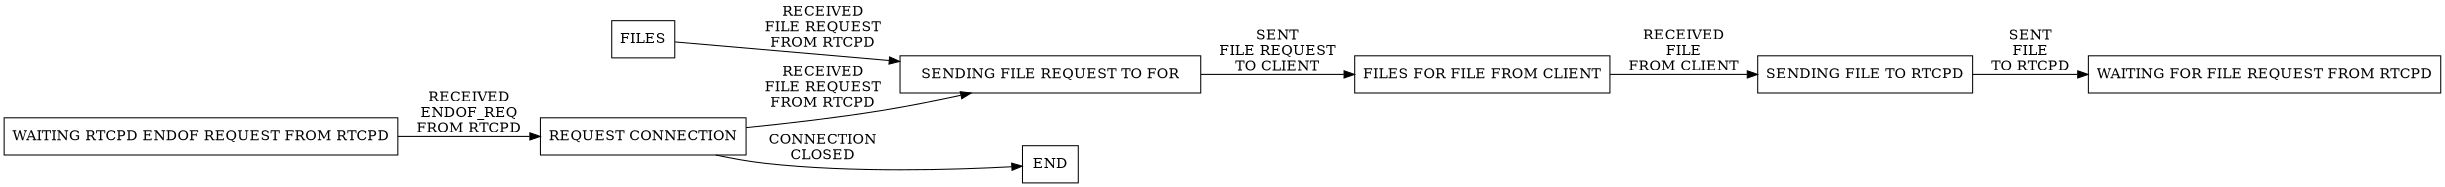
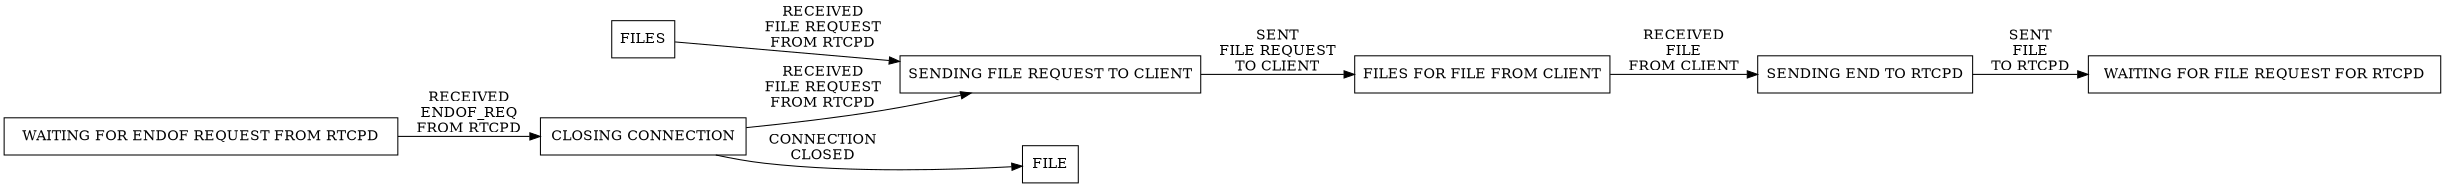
(1050, 74) -> (1050, 74)
(1865, 74) -> (1865, 74)
(2265, 74) -> (2265, 74)
(201, 136) -> (201, 136)
(643, 136) -> (643, 136)
(1050, 164) -> (1050, 164)
